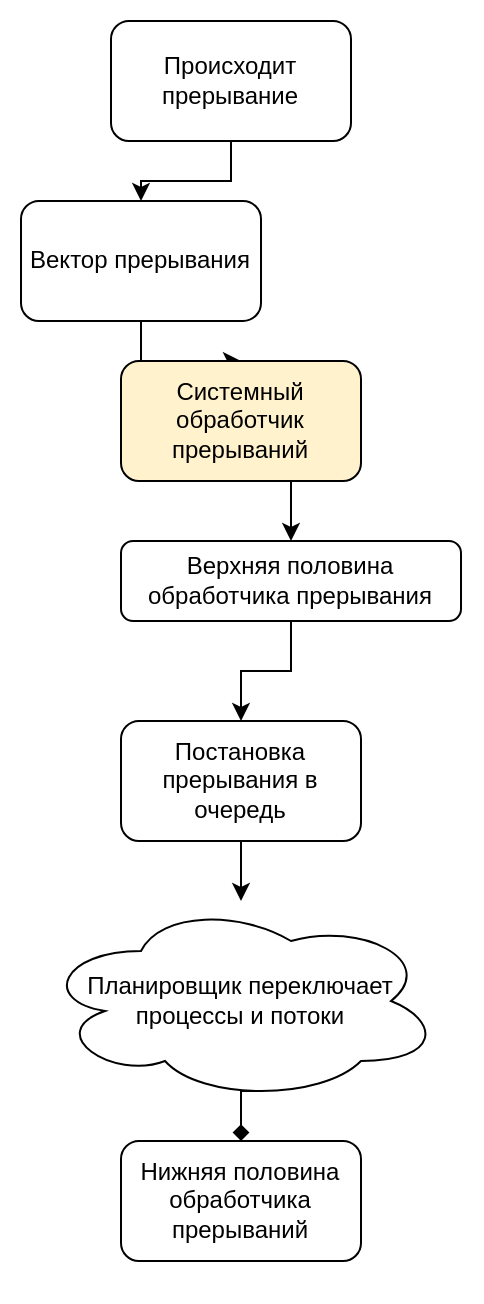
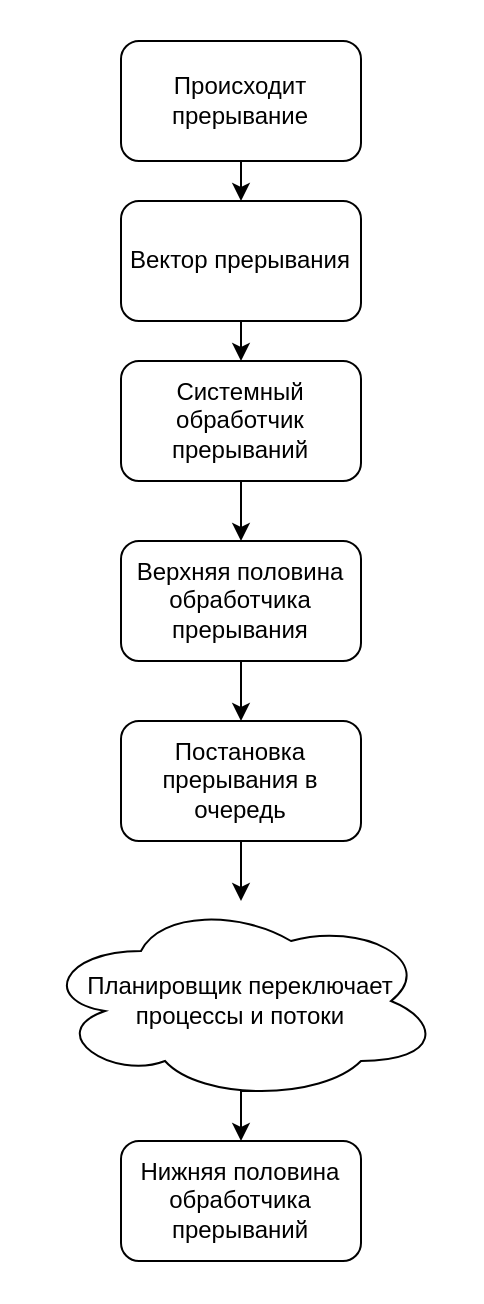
(231, 81) -> (241, 101)
(141, 261) -> (241, 261)
(241, 421) -> (241, 421)
(291, 581) -> (241, 601)
(241, 1125) -> (241, 1126)
